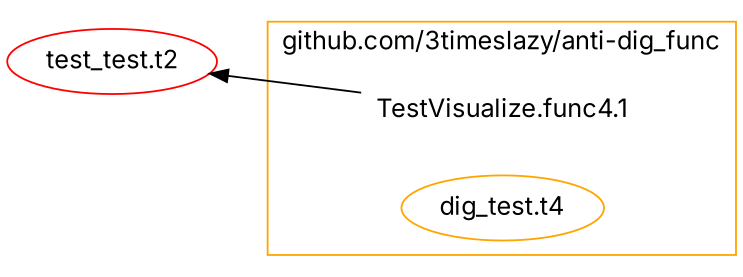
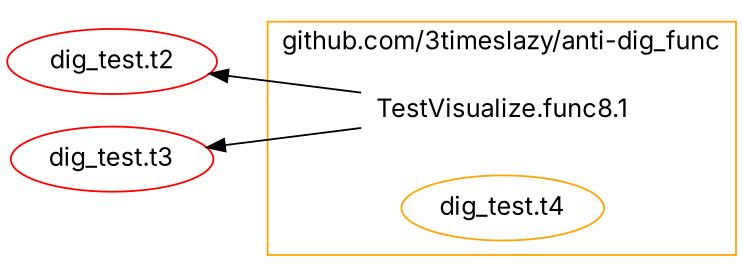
(112, 61) -> (112, 61)
(503, 110) -> (503, 110)
none -> (112, 159)
